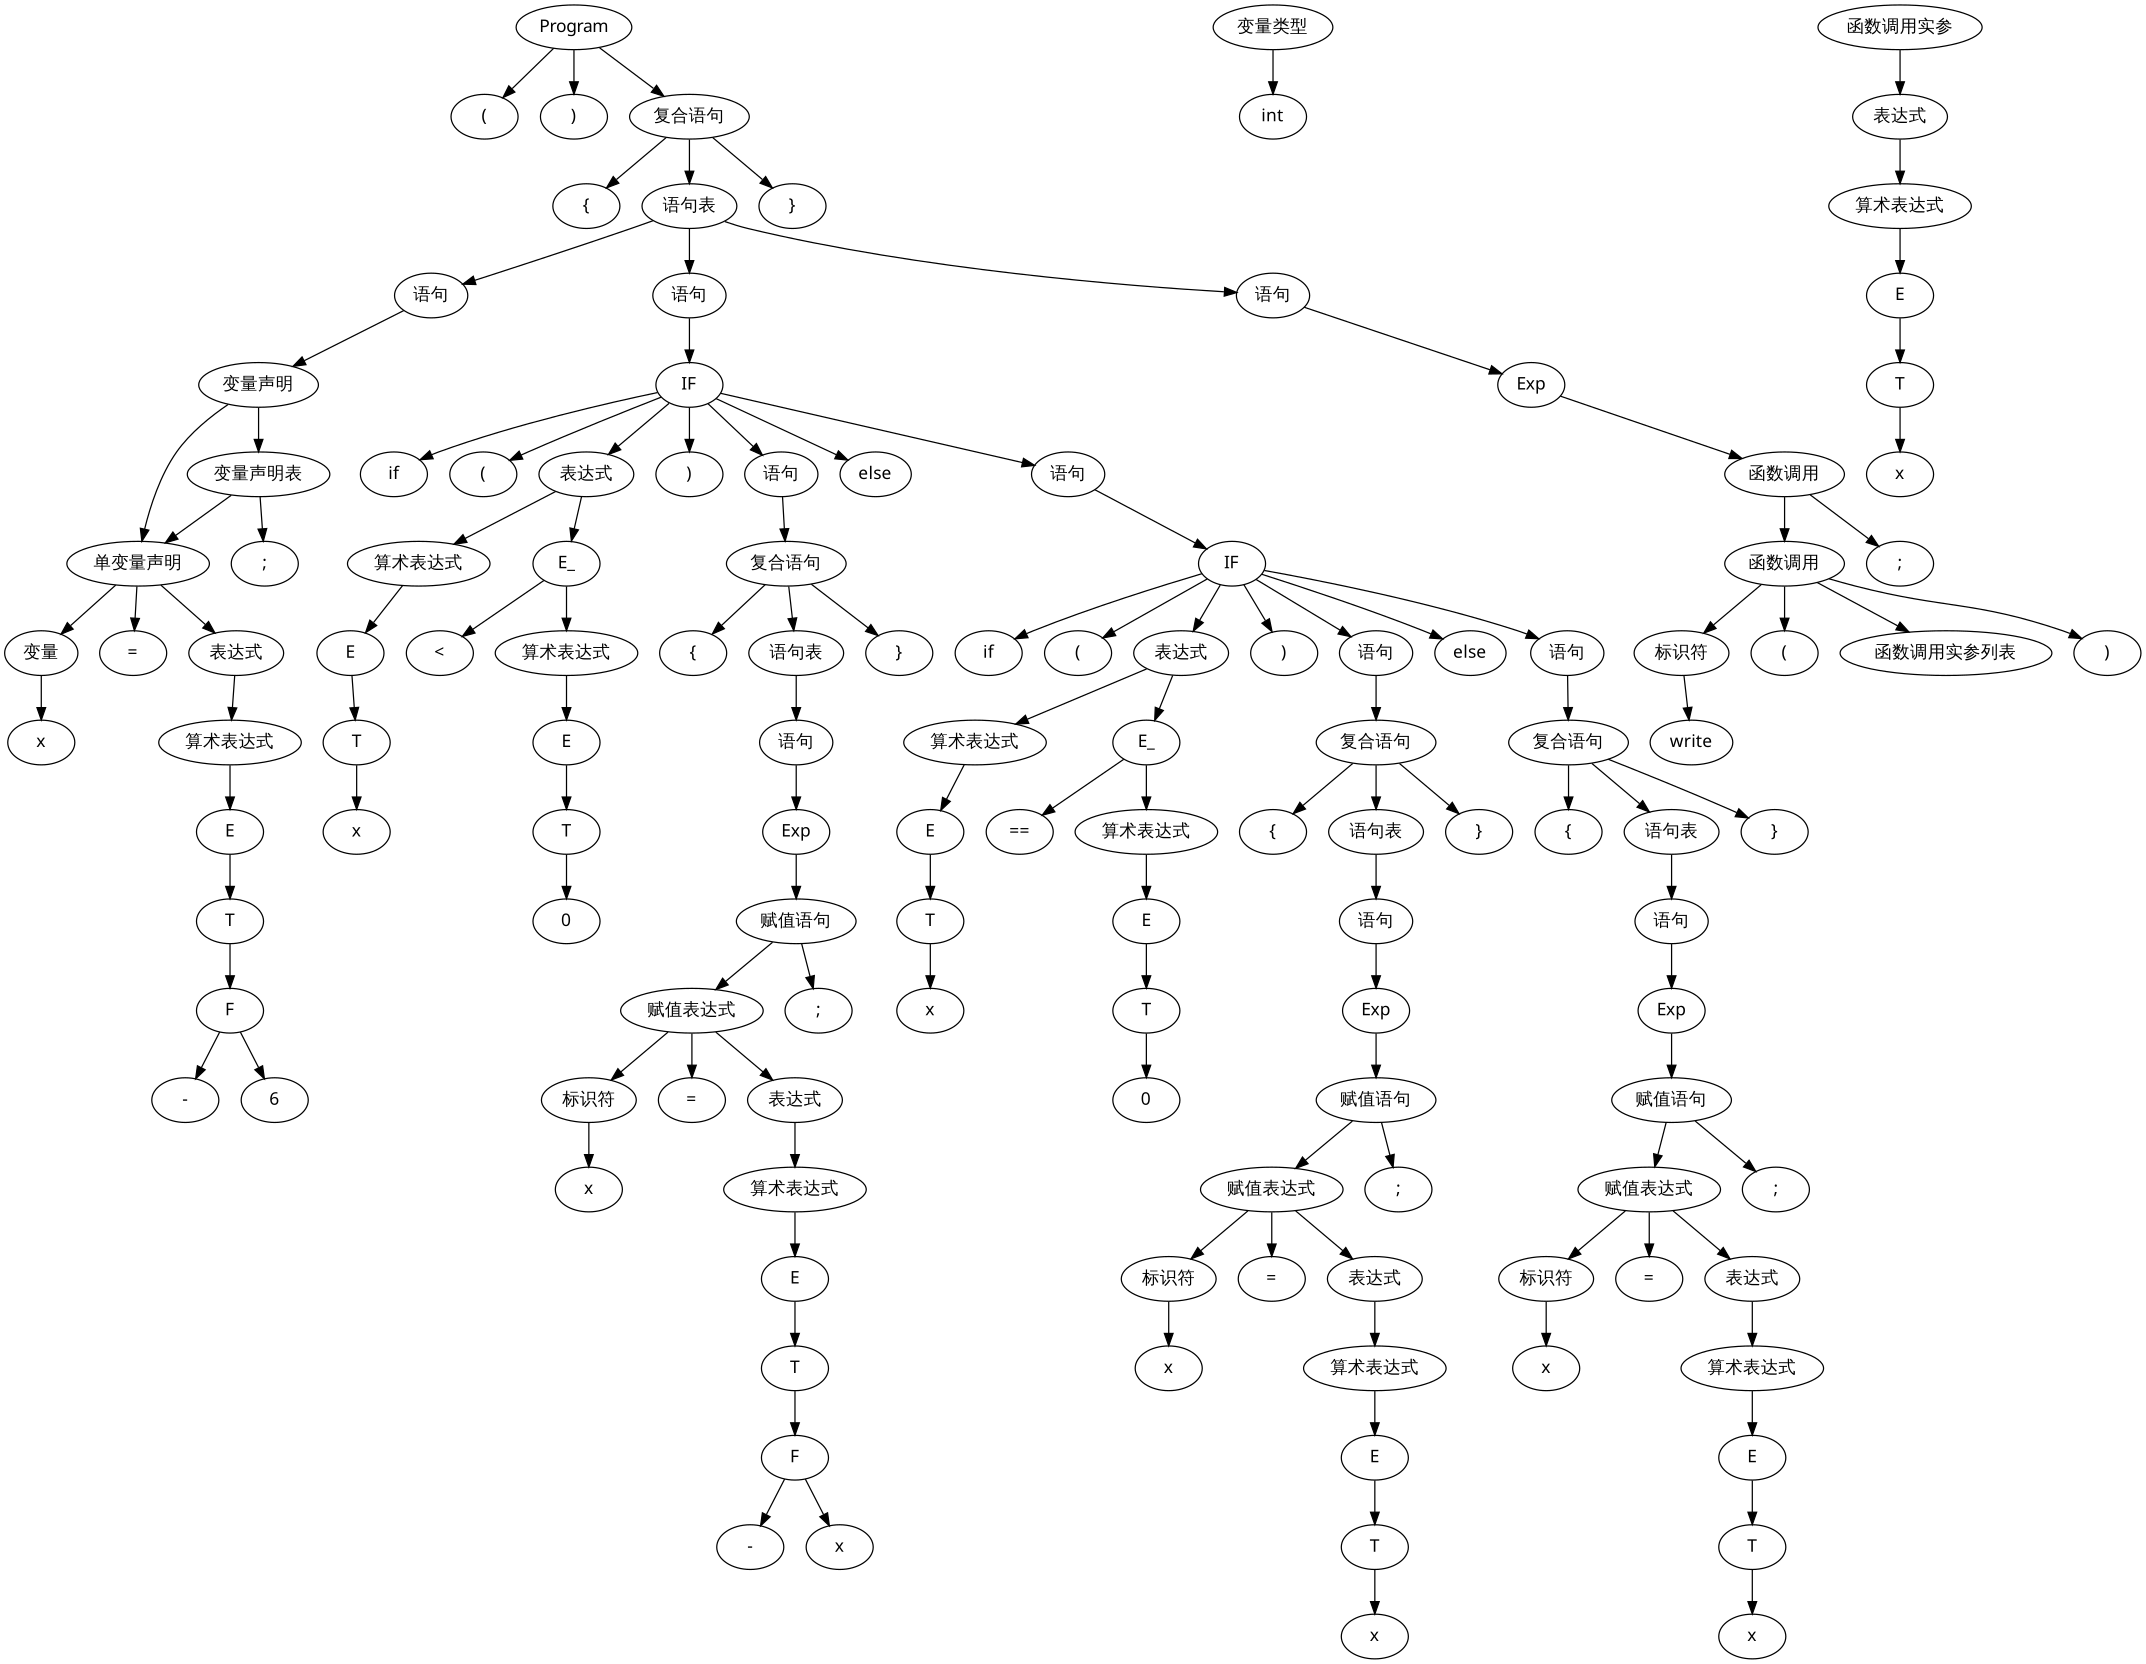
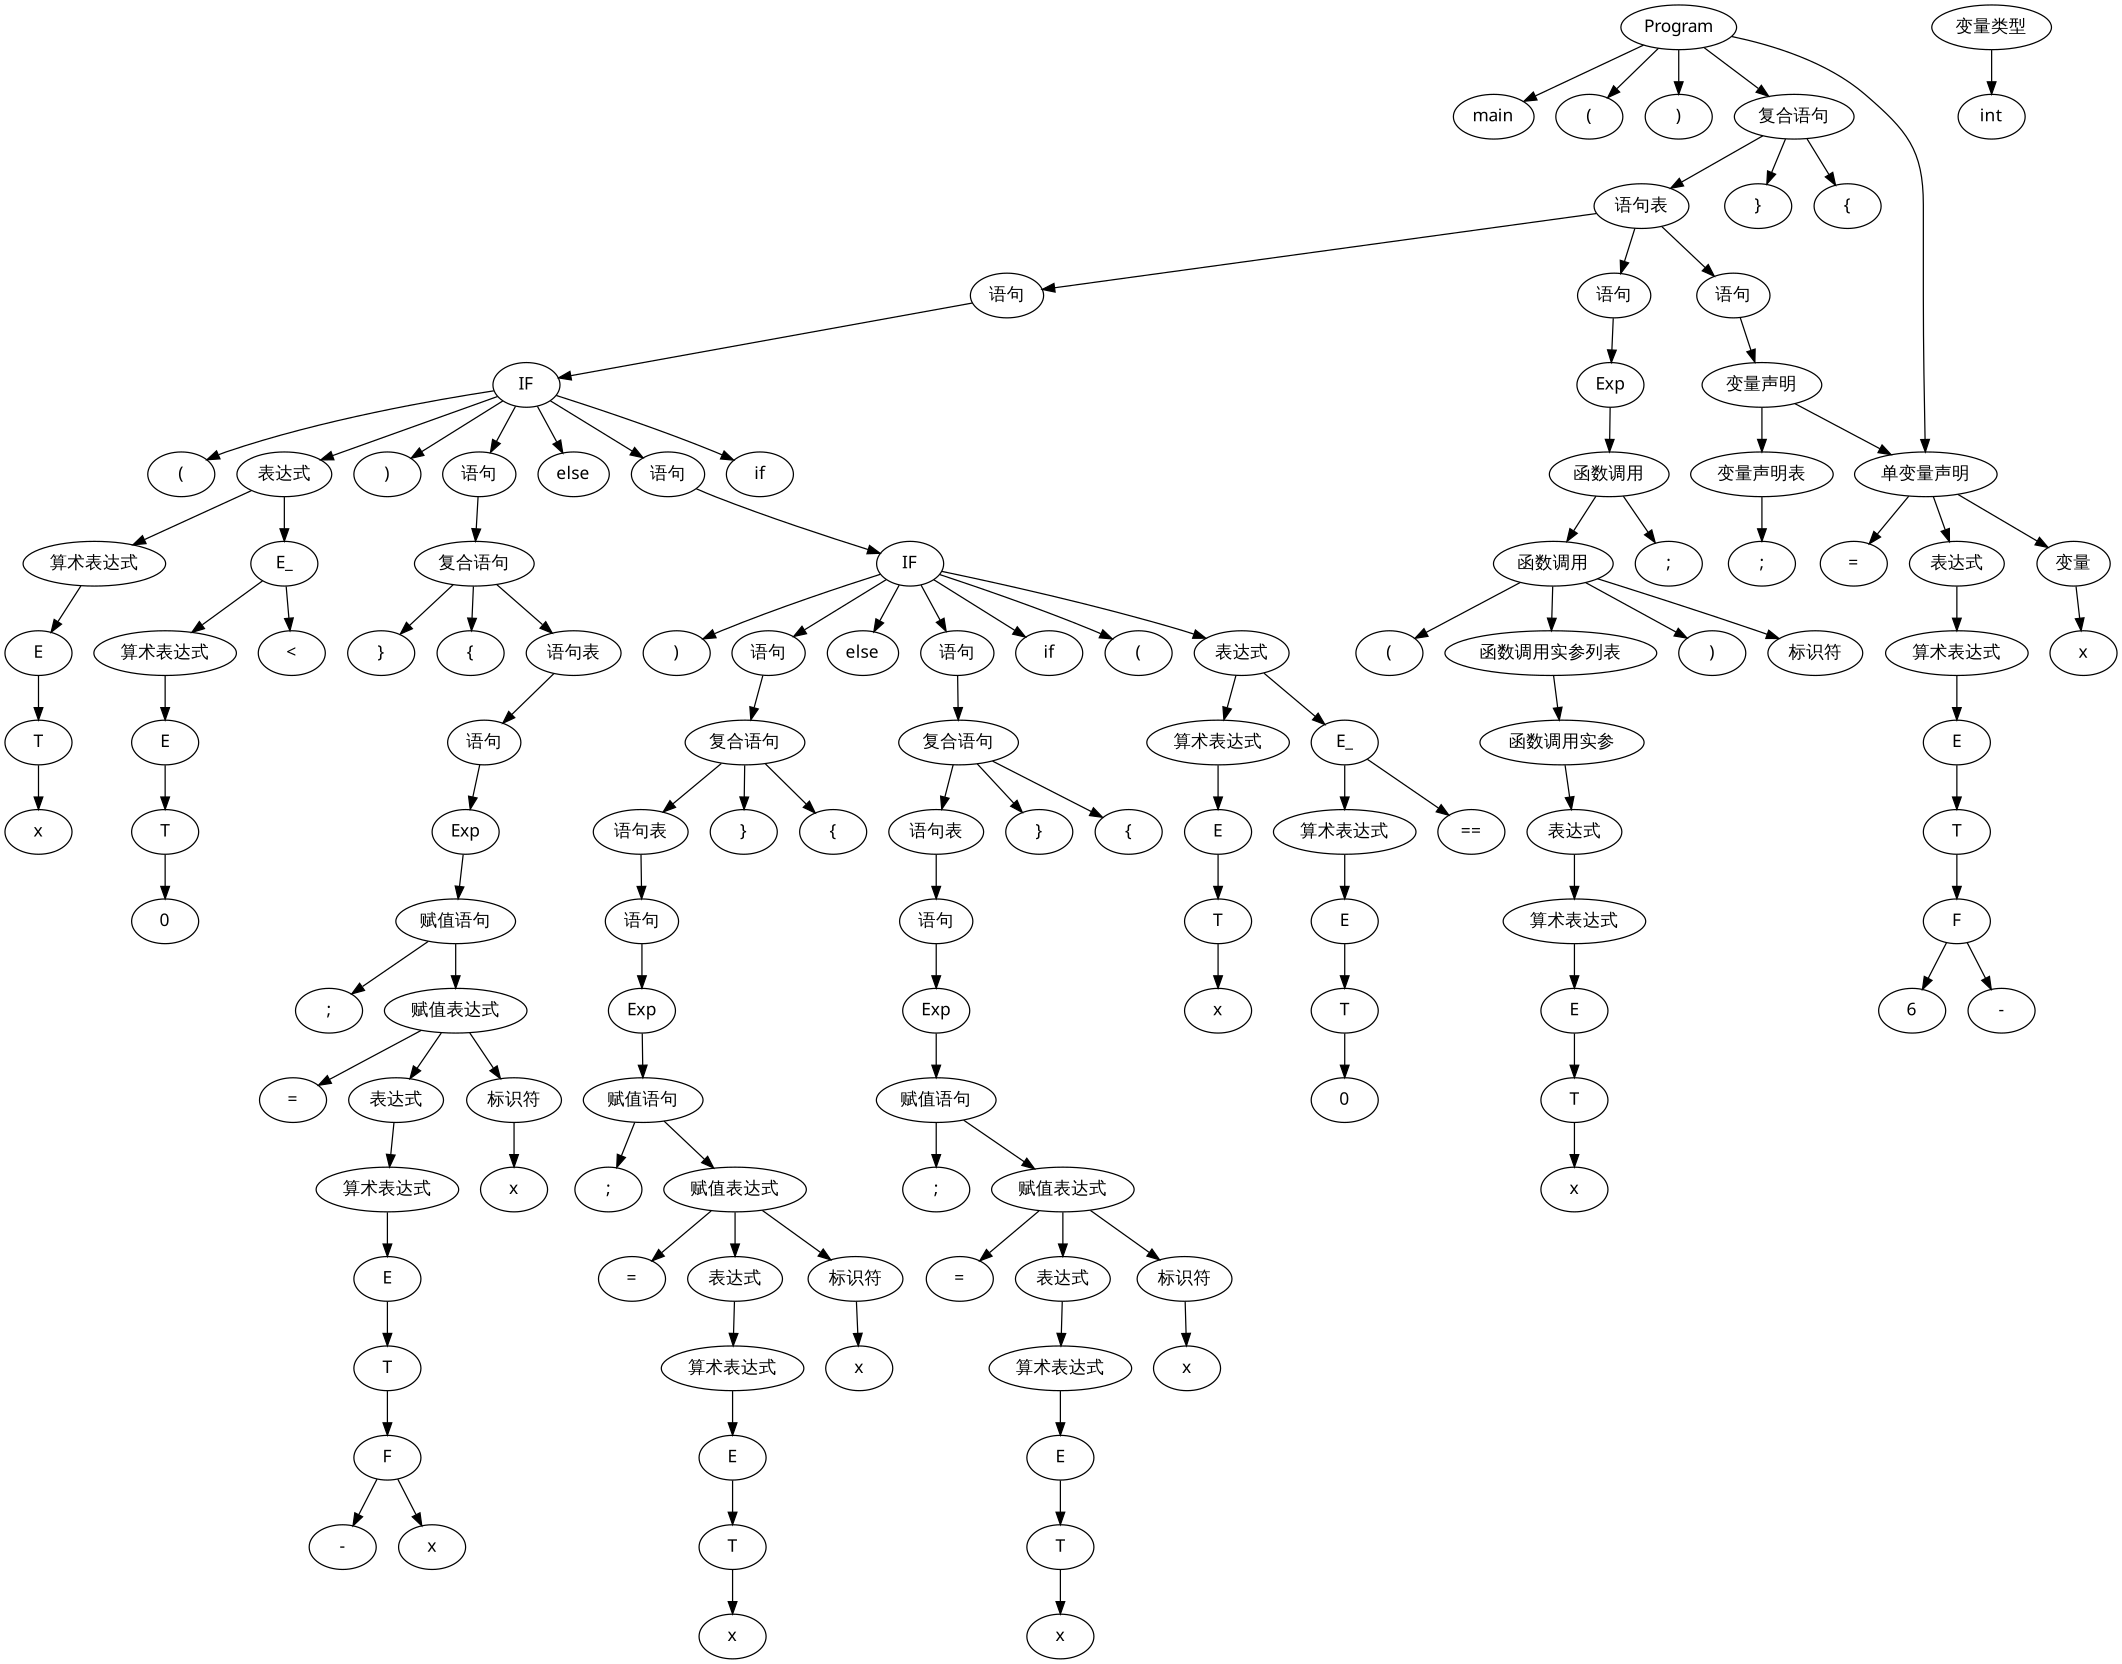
none -> (1494, 117)
(203, 515) -> (1922, 183)
none -> (1556, 692)
(1691, 743) -> none
